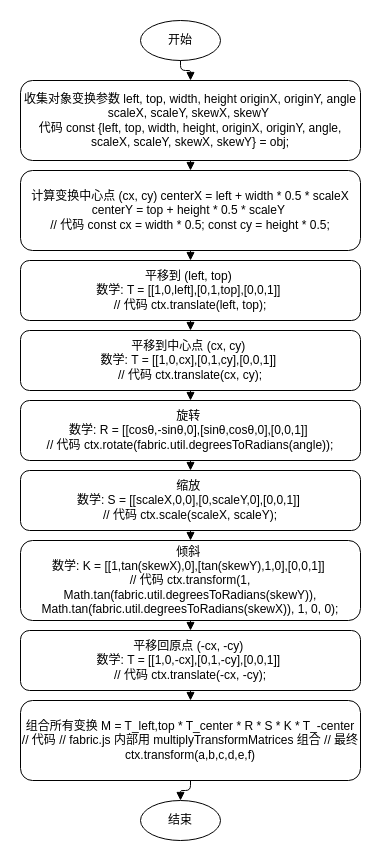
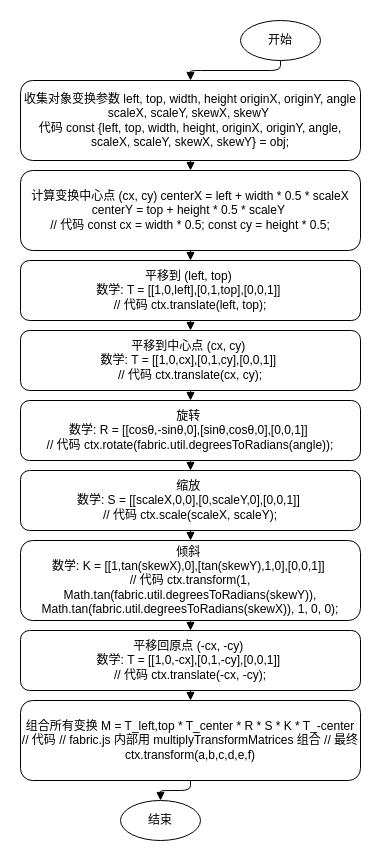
(181, 41) -> (281, 41)
(181, 821) -> (161, 821)
